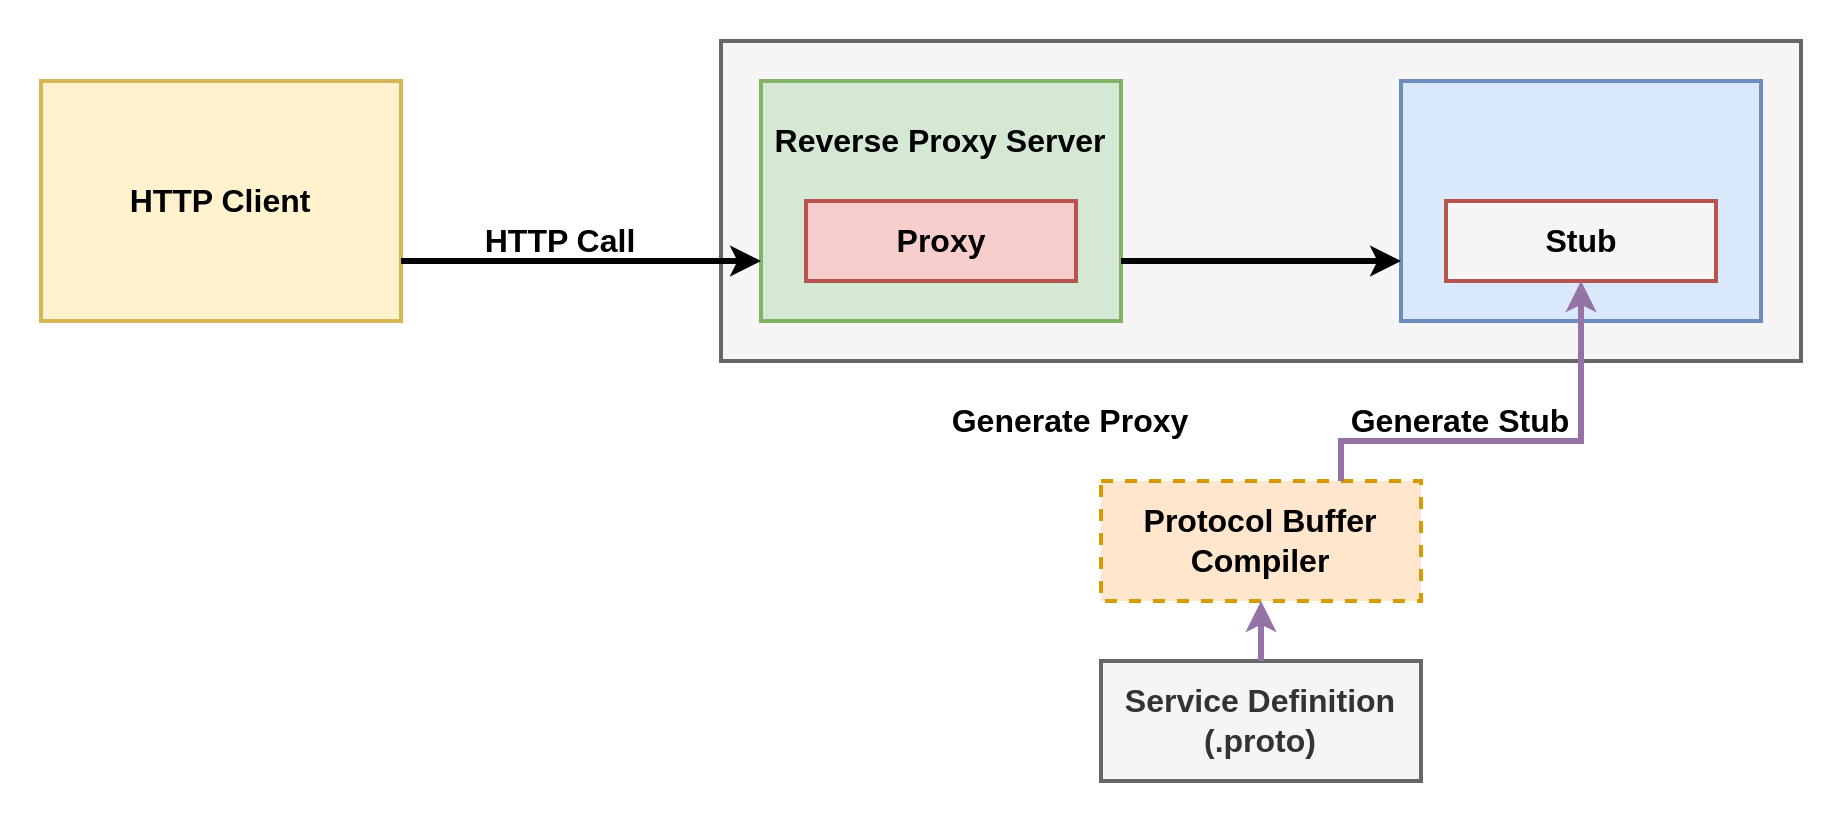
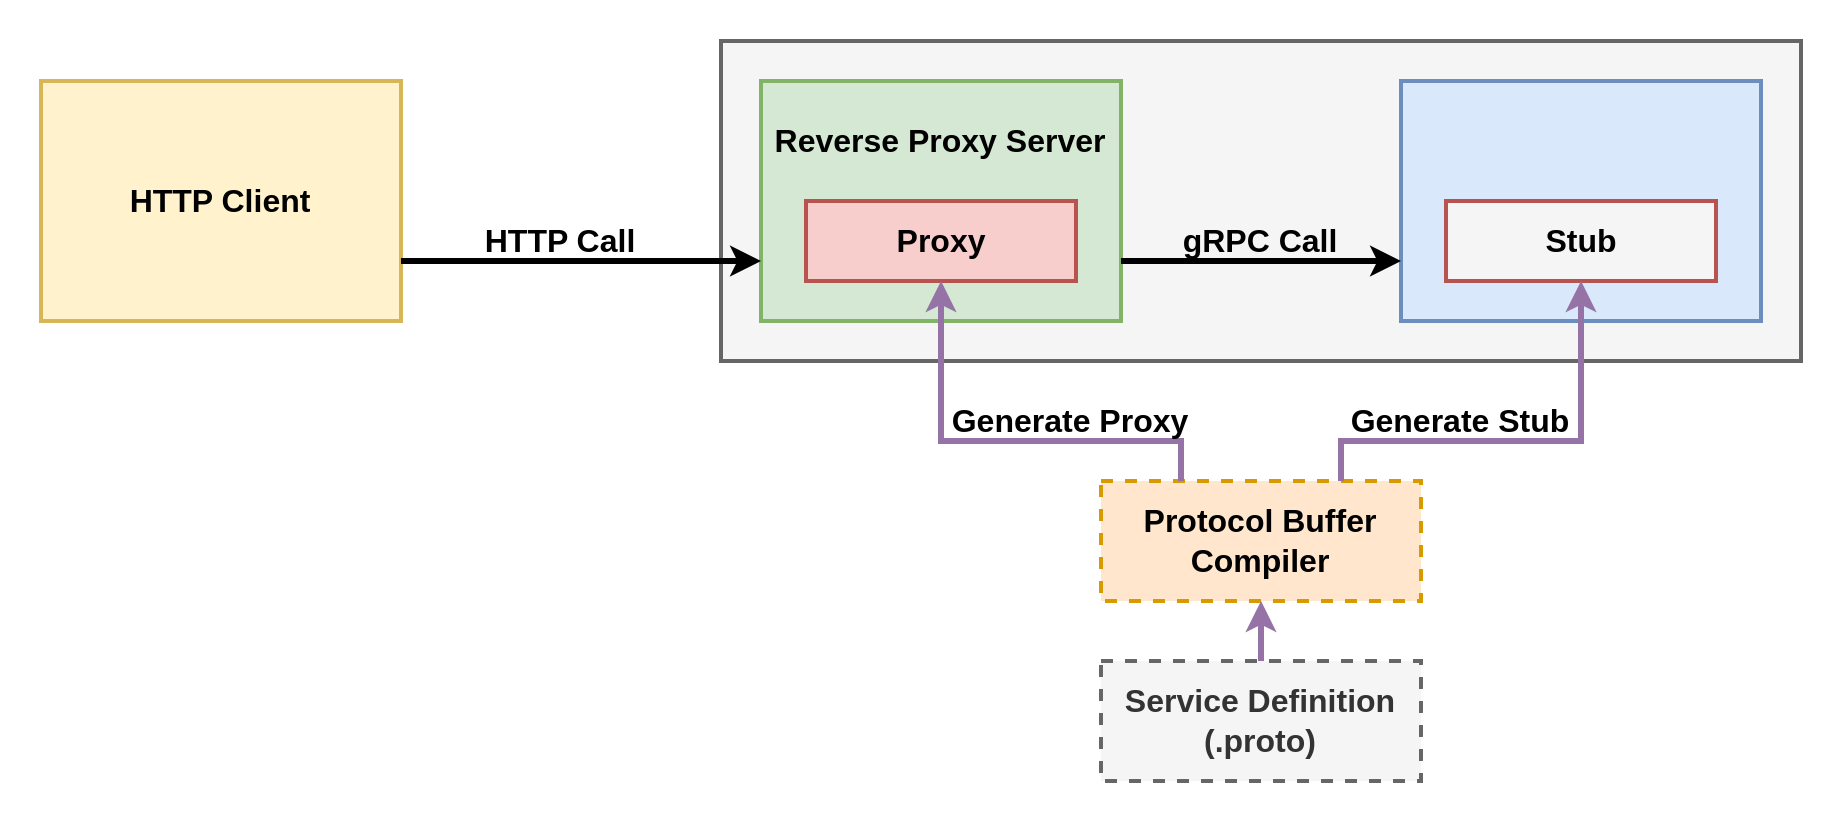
none -> (1261, 241)
none -> (1012, 441)
(1261, 721) -> (1261, 721)
